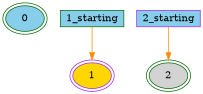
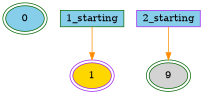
(168, 76) -> (168, 76)
